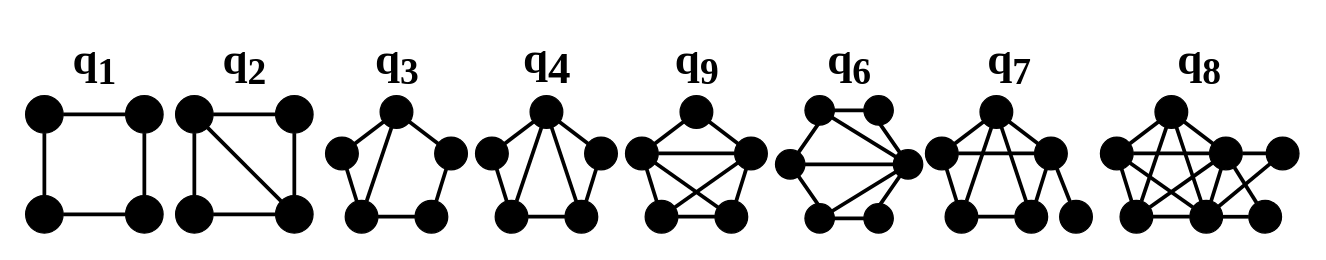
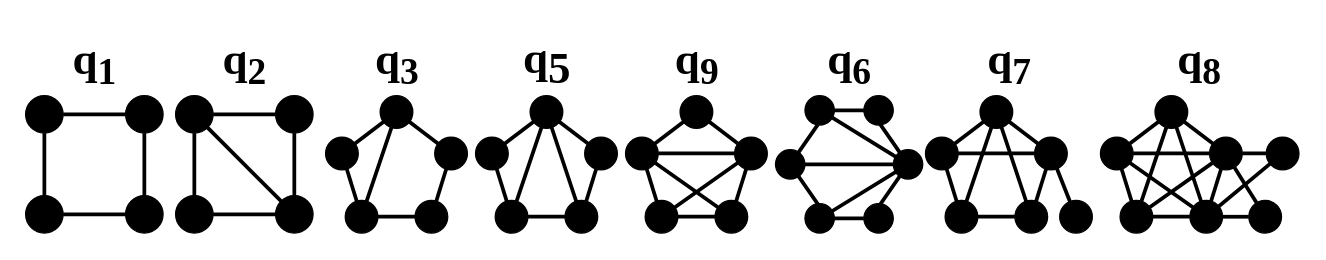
(548, 63) -> (548, 63)
